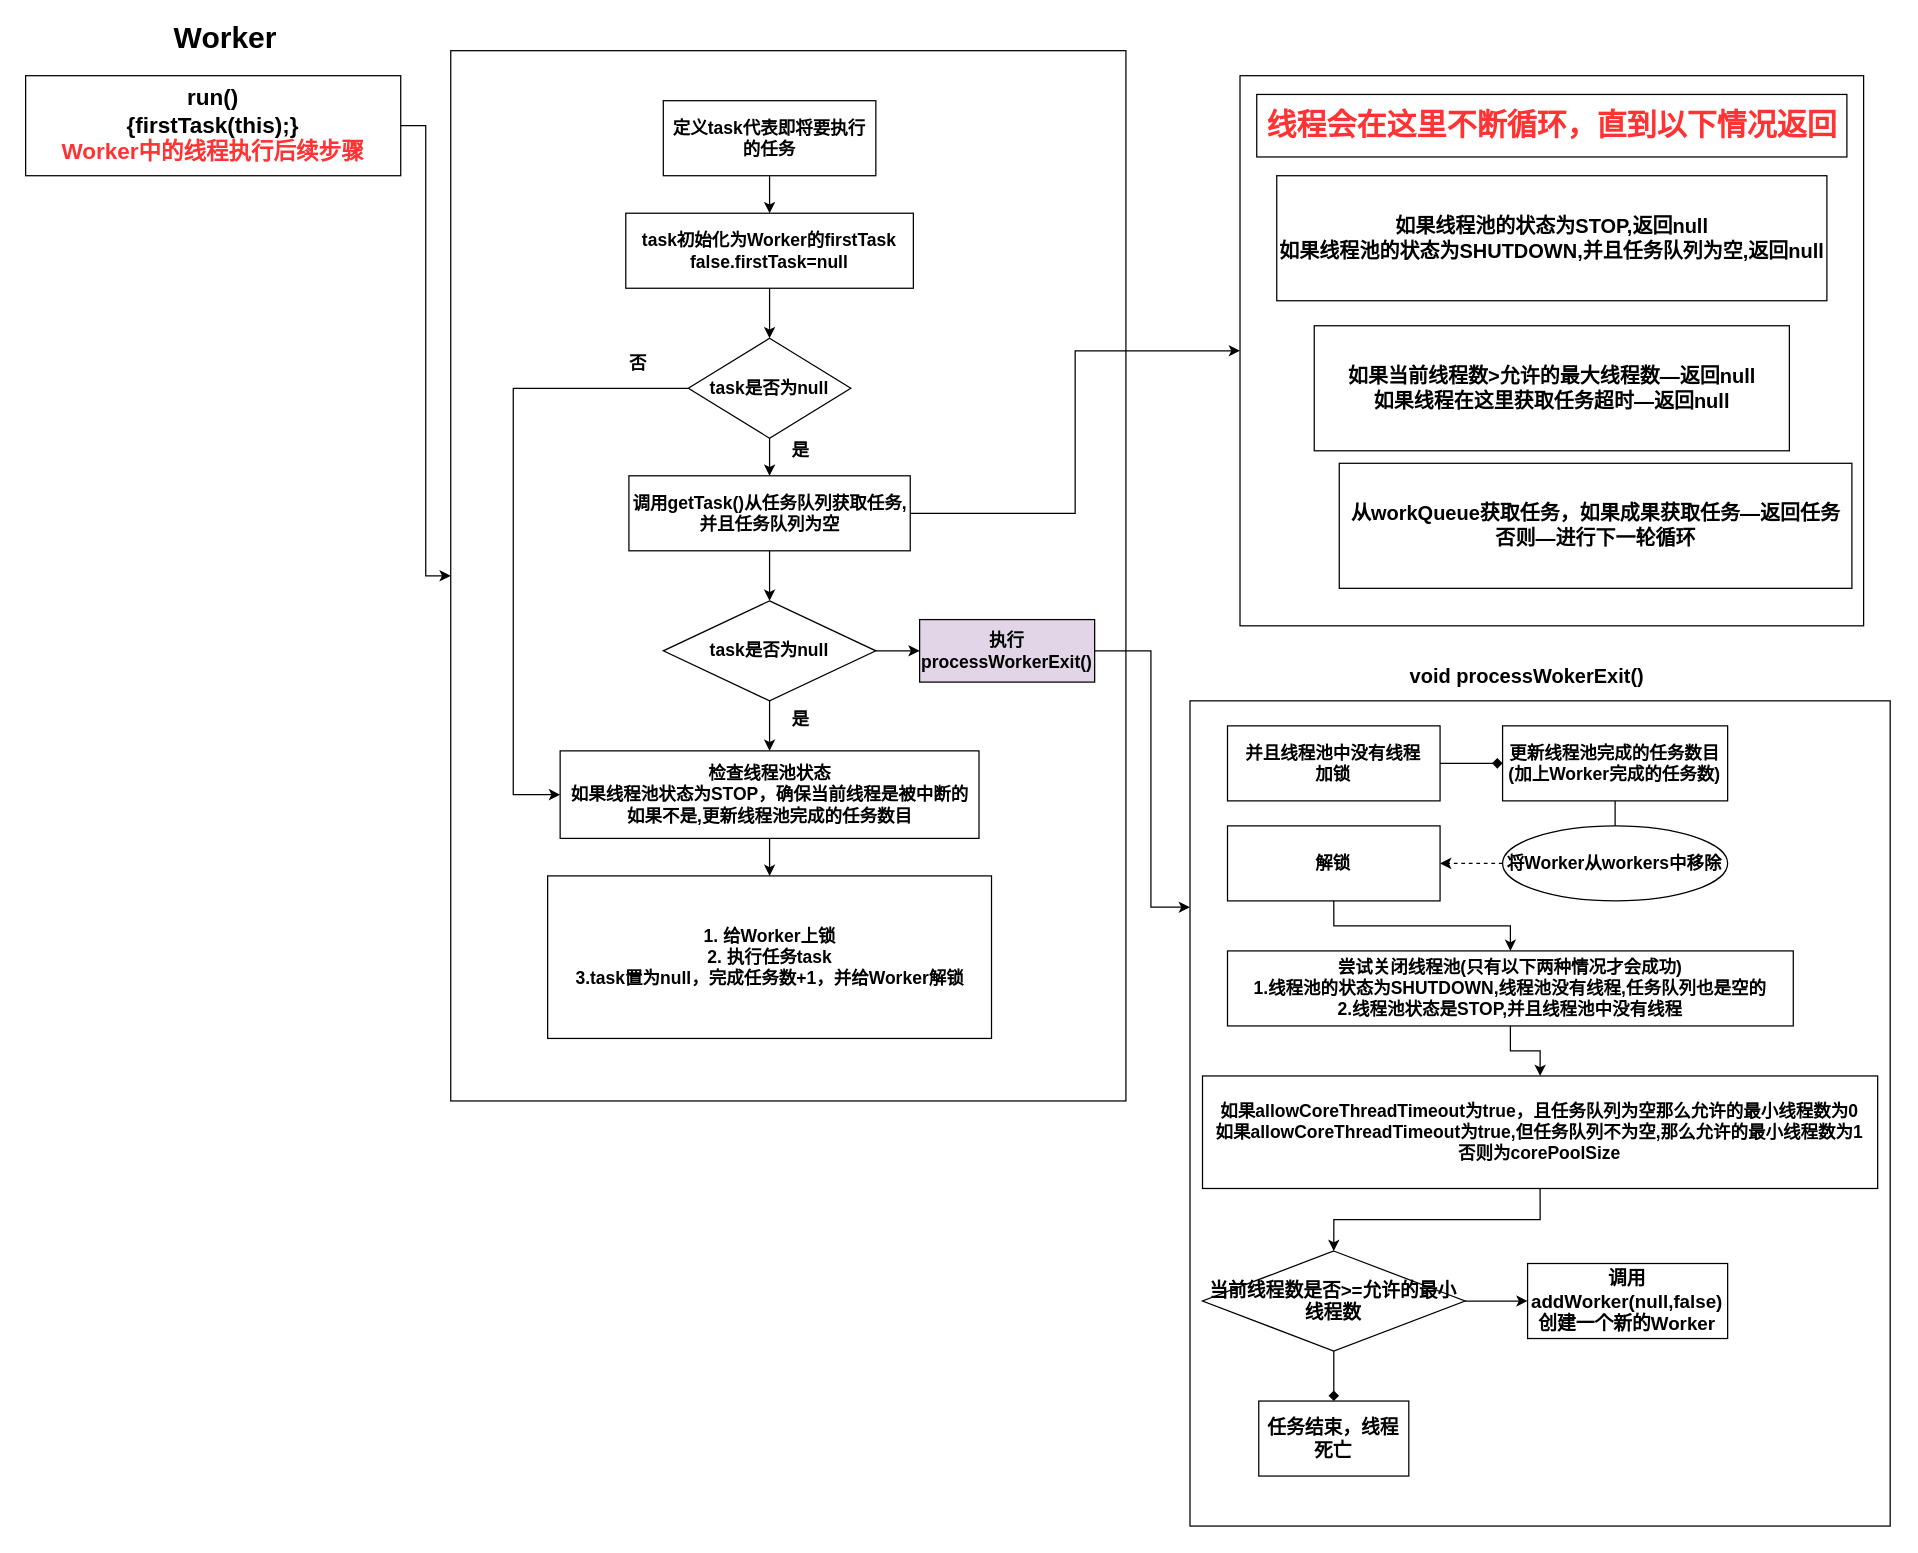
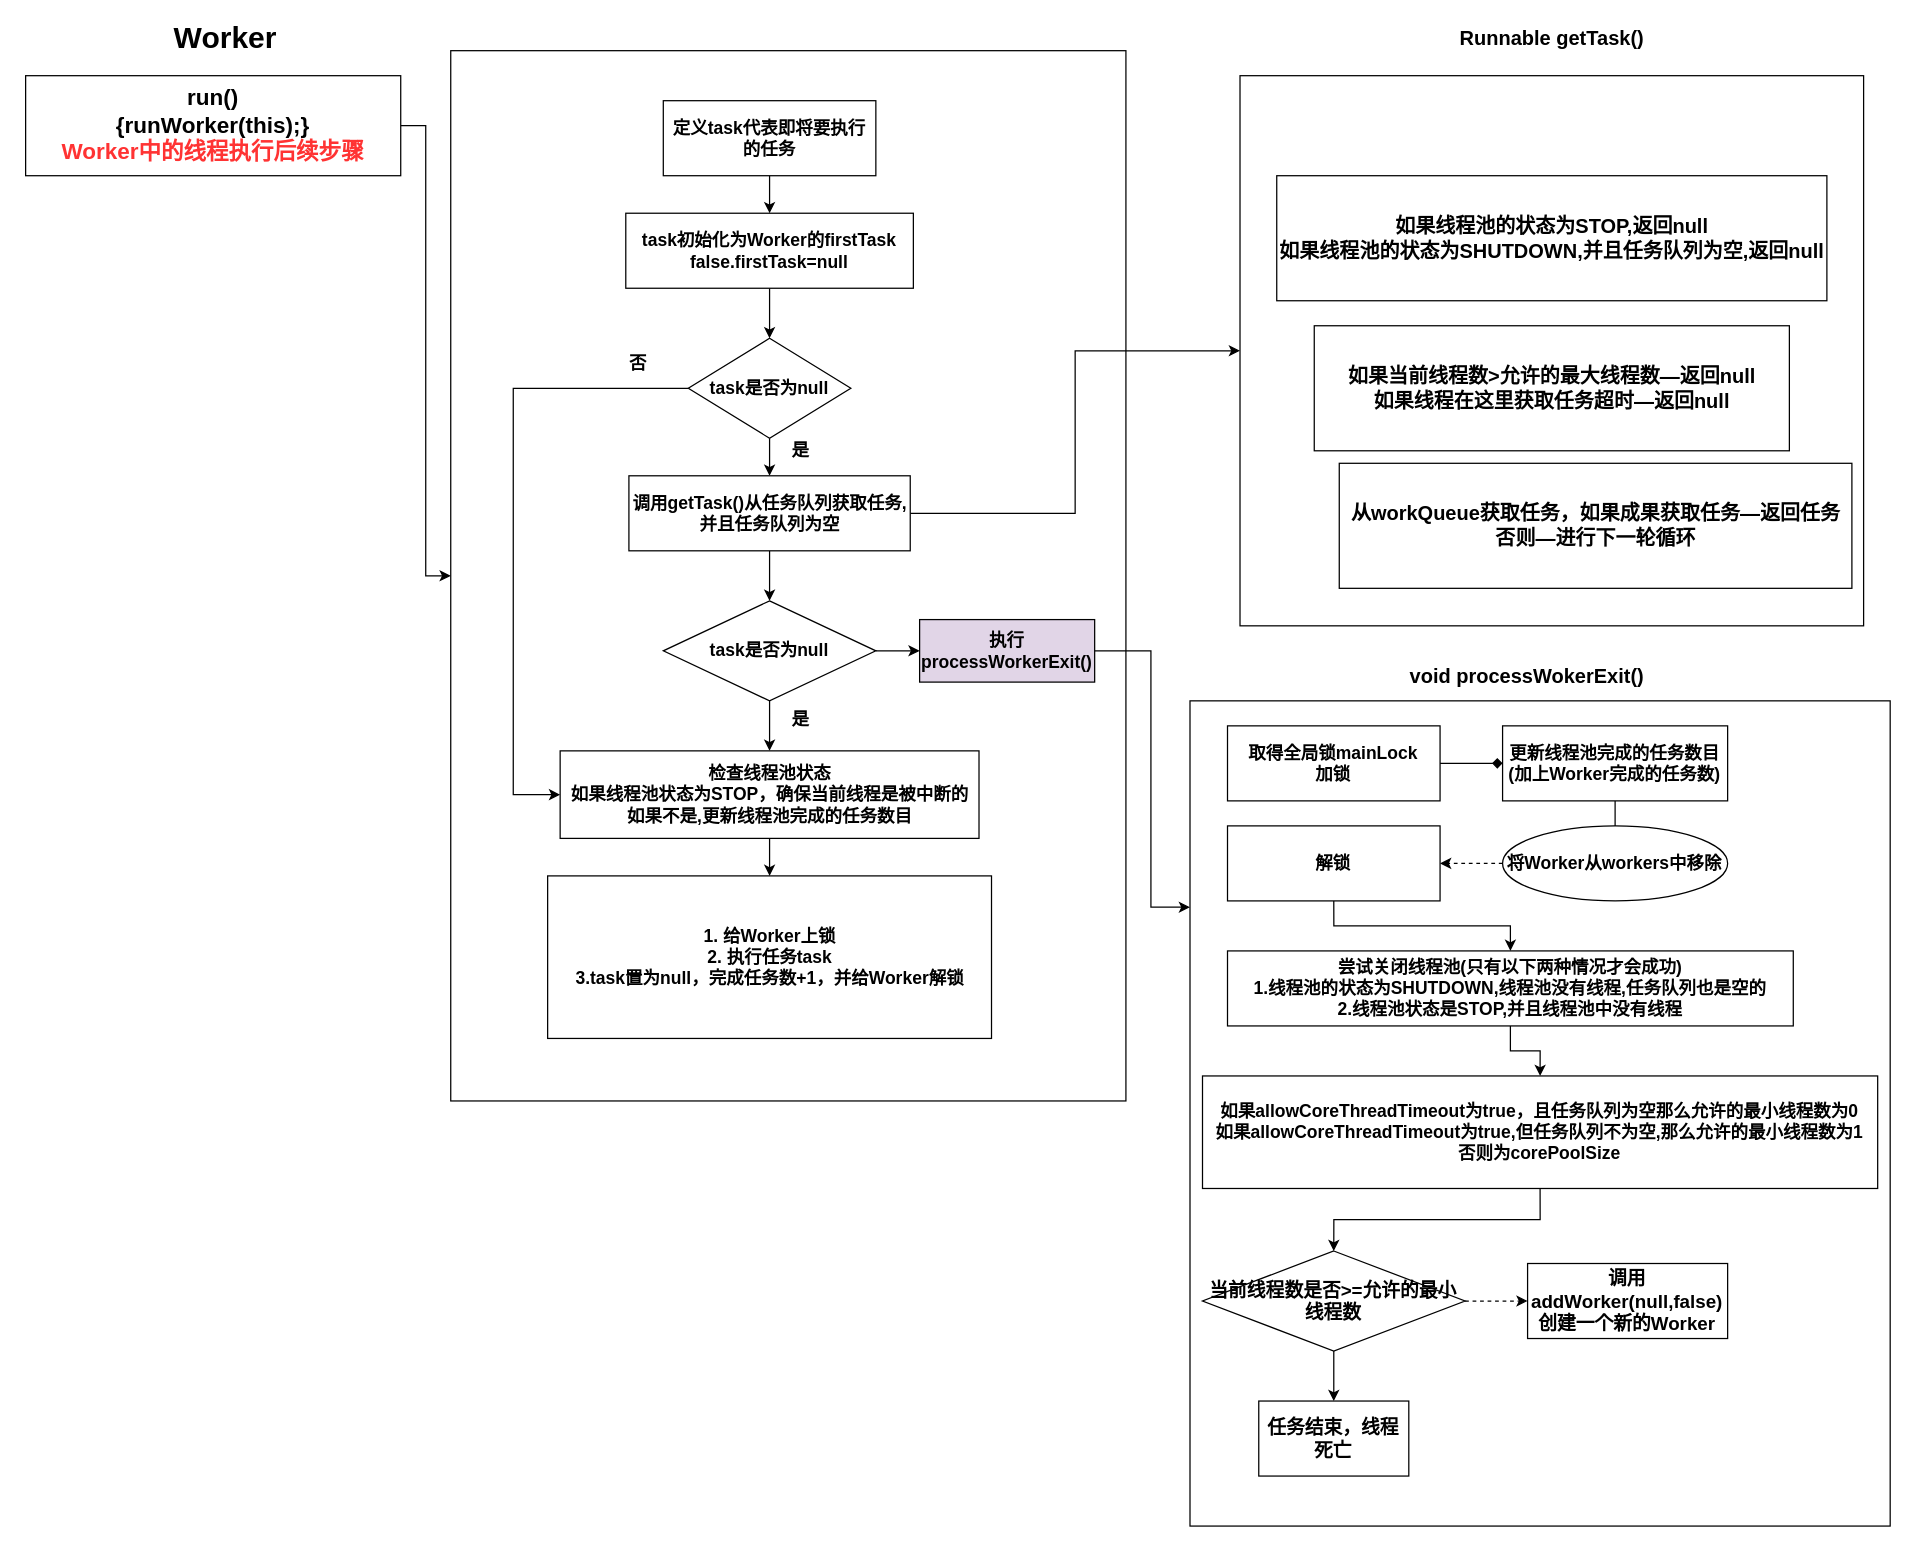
none -> (1551, 38)
(213, 126) -> (213, 126)
(1551, 126) -> none
(1333, 763) -> (1333, 763)
(1493, 1301) -> (1493, 1301)
(1333, 1390) -> (1333, 1391)
